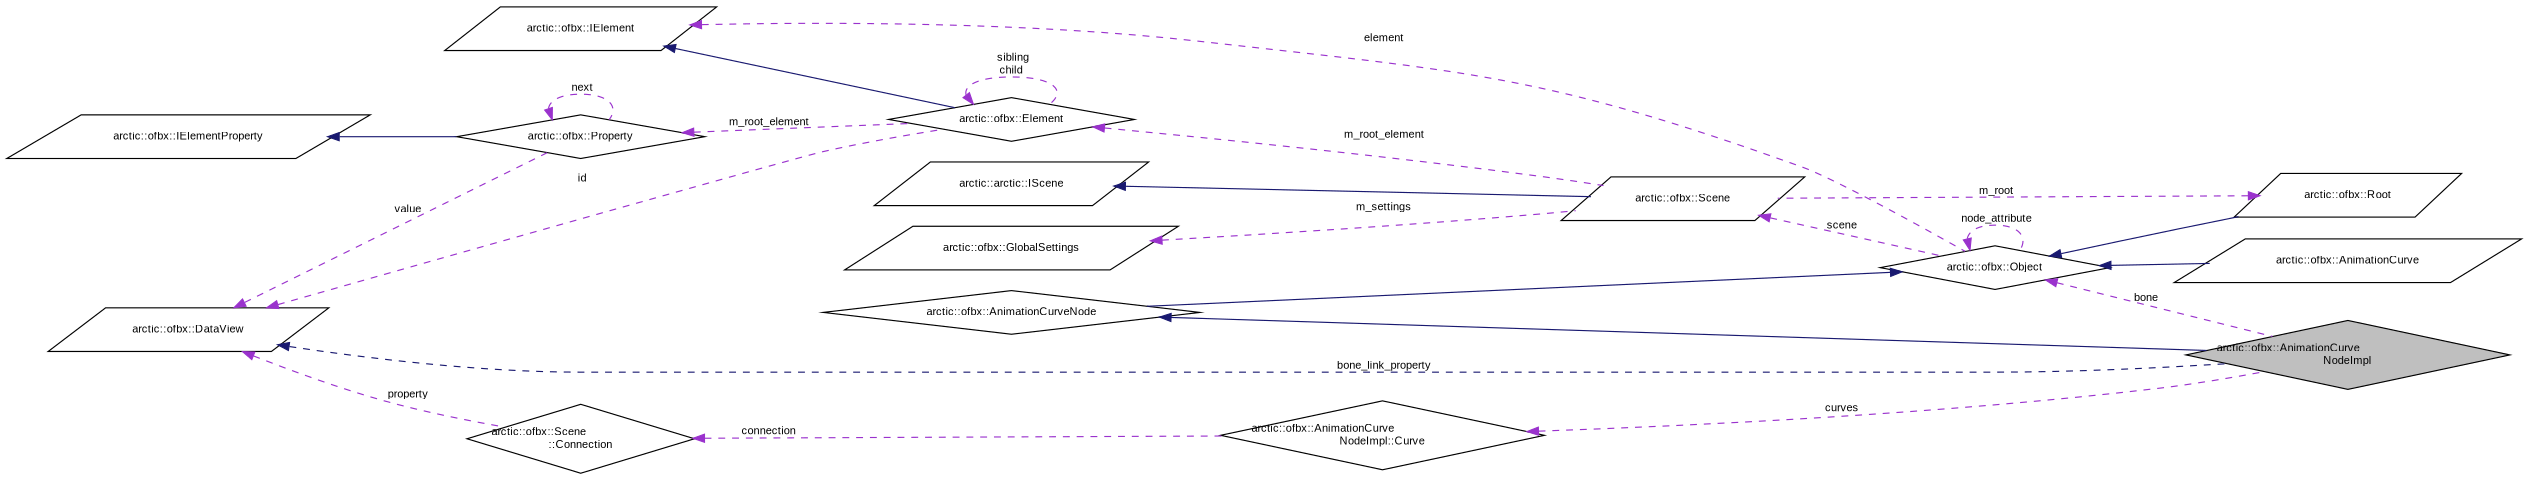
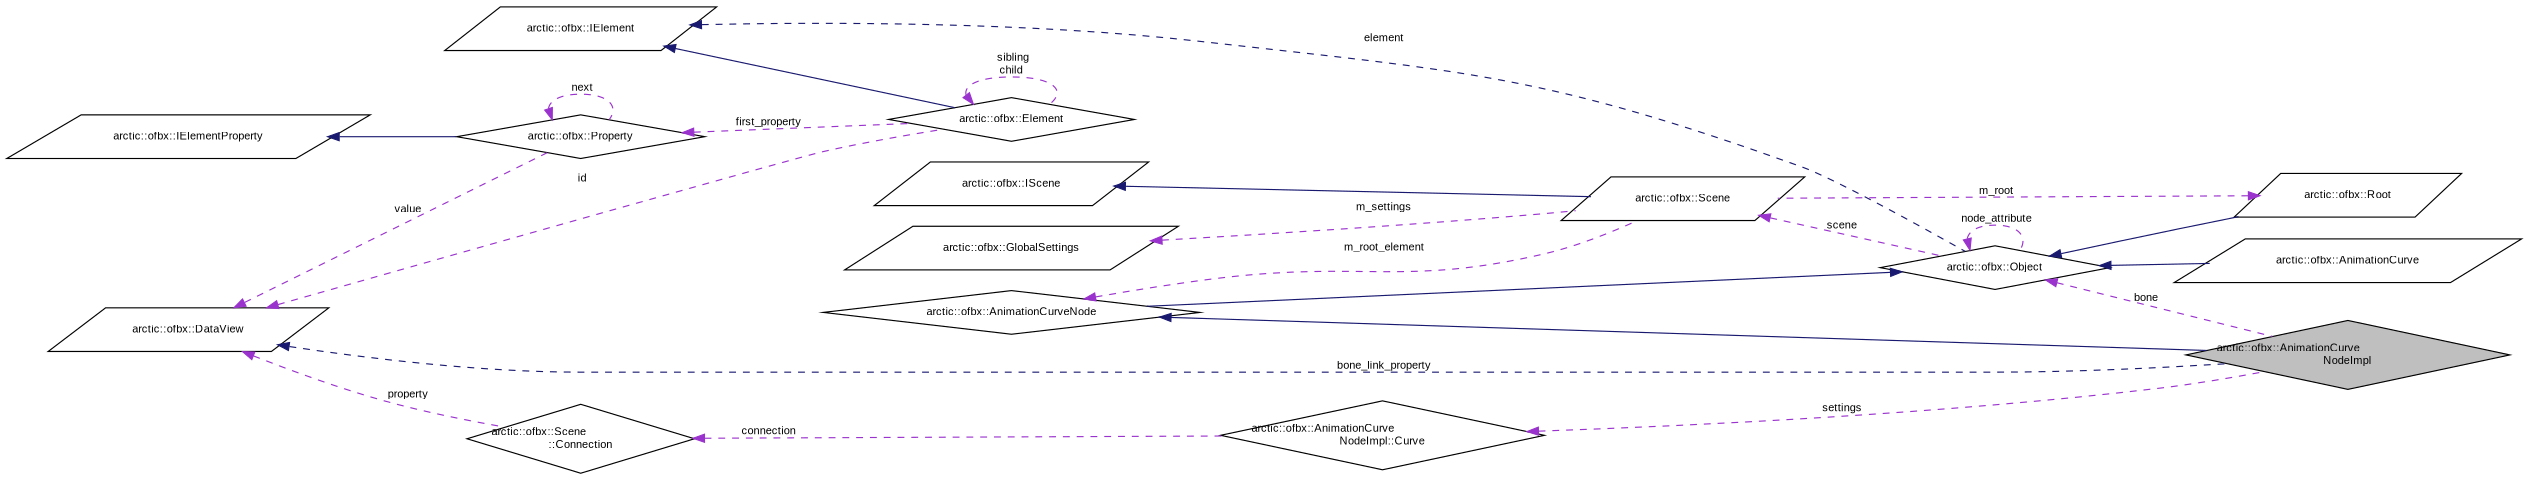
(1350, 58) -> (1350, 58)
(767, 122) -> (767, 122)
(1354, 154) -> (1369, 272)
(1011, 184) -> (1011, 184)
(1841, 408) -> (1841, 408)
